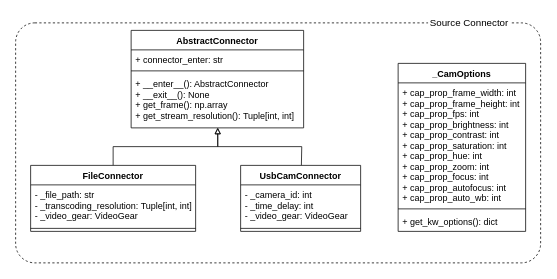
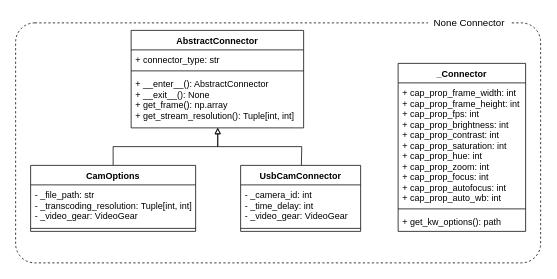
(469, 23) -> (469, 23)
(187, 60) -> (184, 60)
(461, 74) -> (461, 74)
(113, 176) -> (113, 176)
(457, 222) -> (458, 222)
